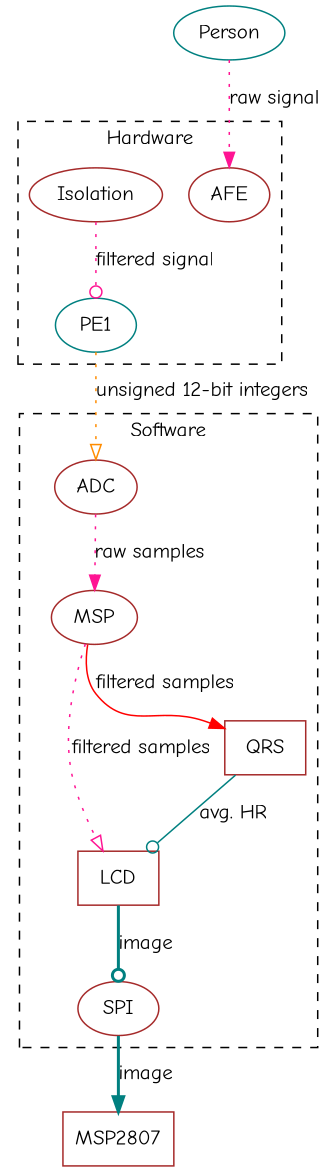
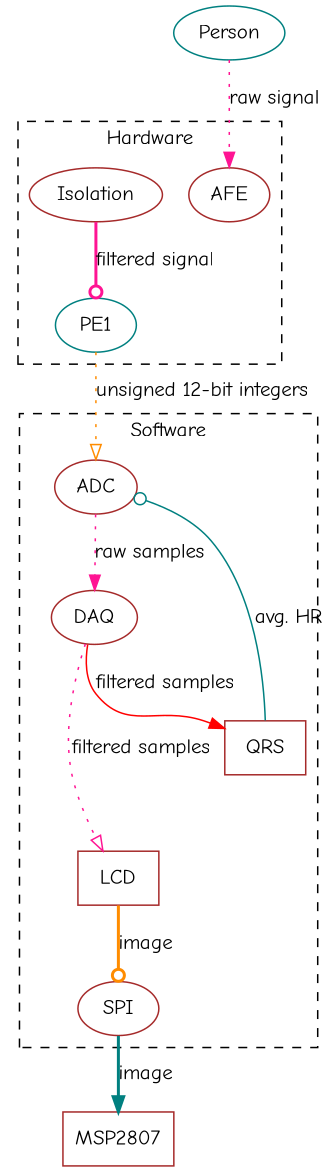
(96, 254) -> (96, 254)
(94, 617) -> (94, 617)
(196, 809) -> (240, 589)
(118, 937) -> (118, 937)
